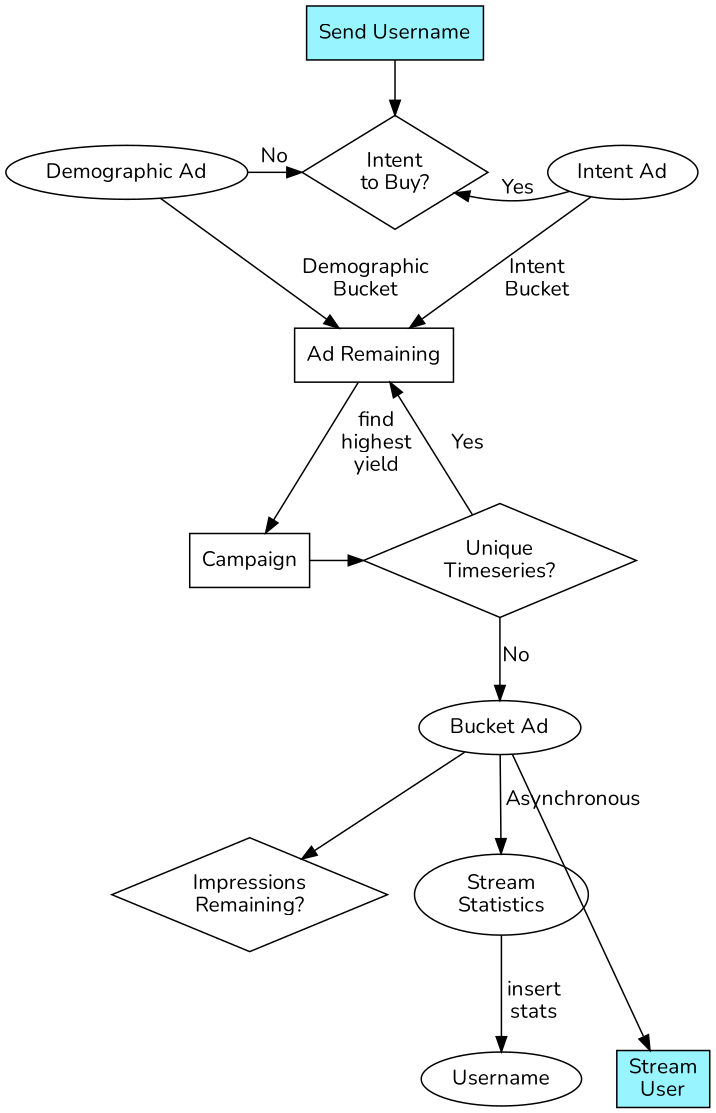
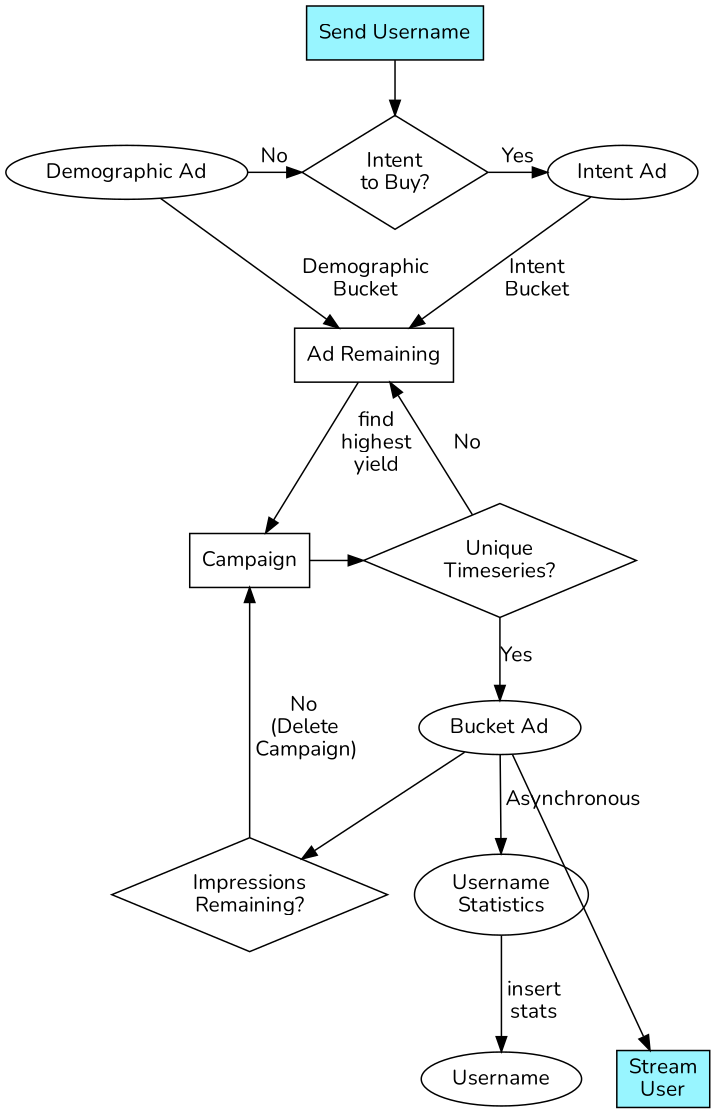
(520, 201) -> (510, 172)
(468, 443) -> (468, 443)
(516, 656) -> (516, 656)
none -> (250, 720)
(501, 895) -> (501, 895)
